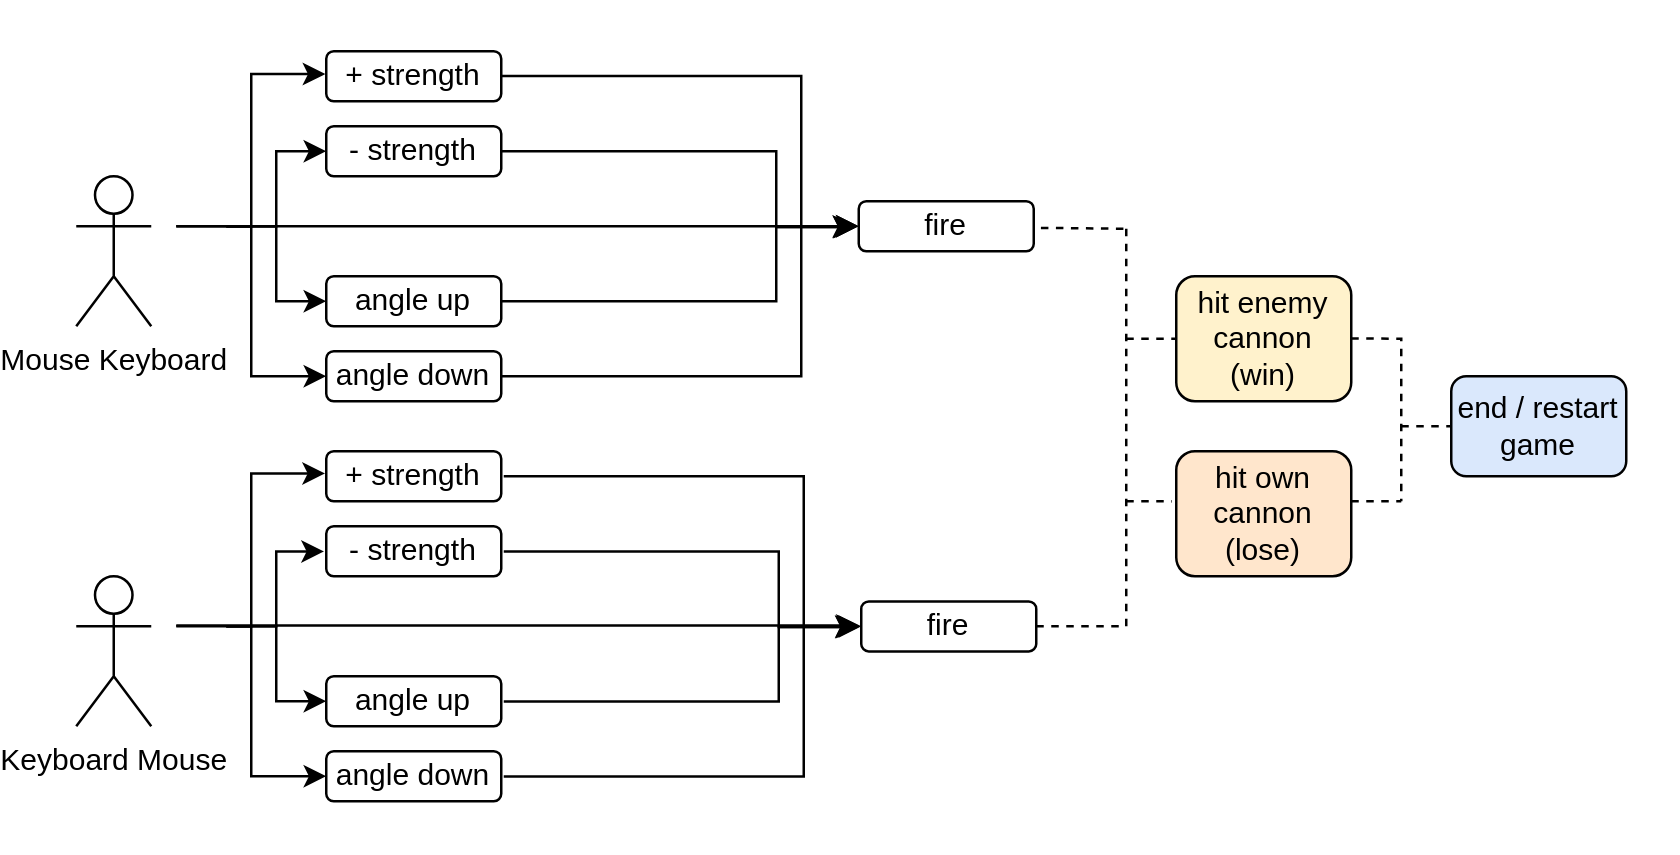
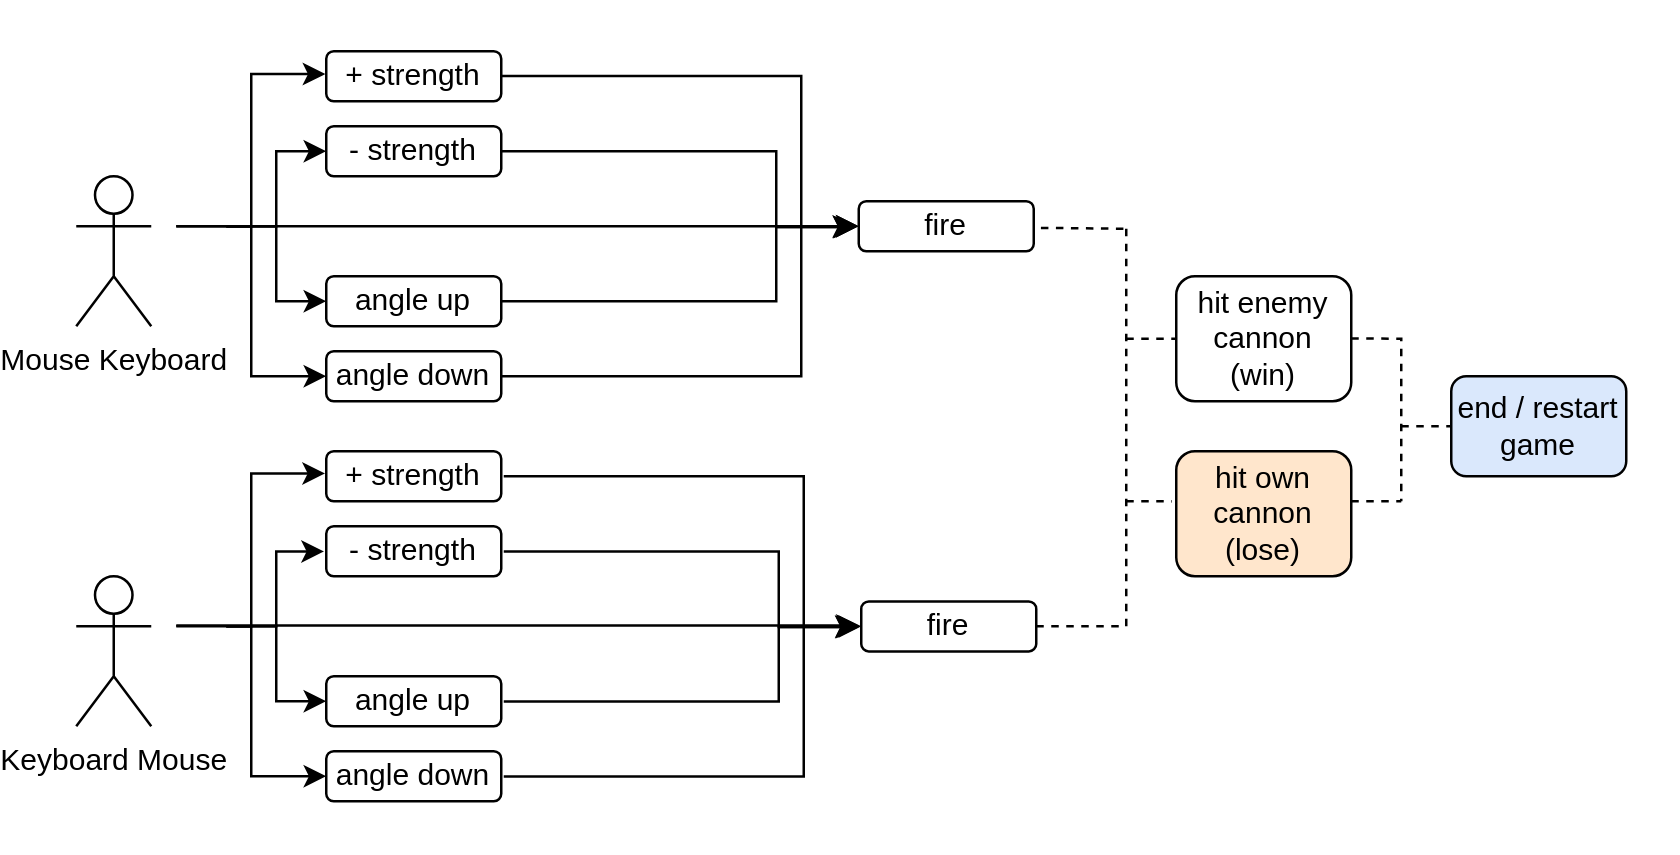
(1264, 339) -> (1264, 339)
